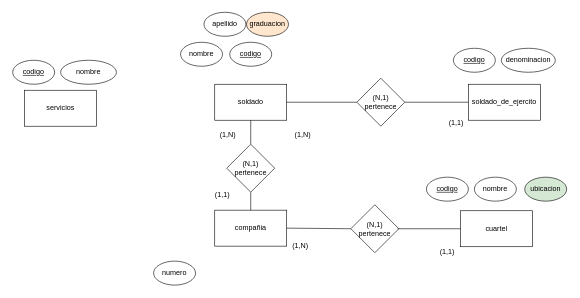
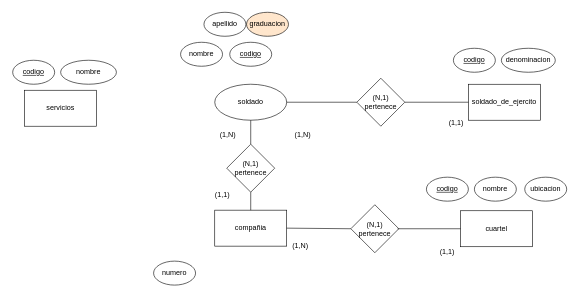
(251, 102) -> (251, 102)
(546, 189) -> (546, 189)
